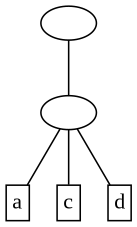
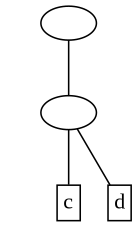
(18, 203) -> none
